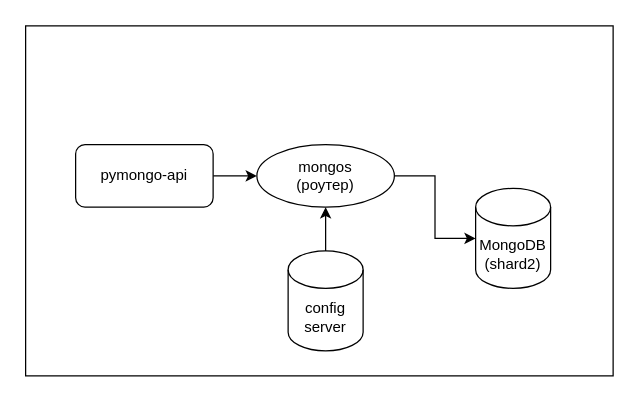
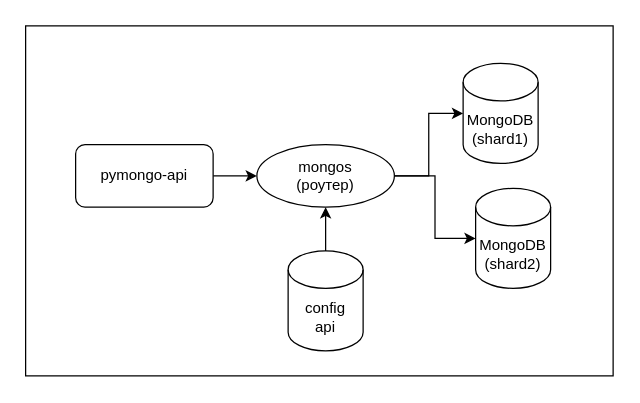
none -> (501, 113)
none -> (429, 130)
(326, 317) -> (326, 317)
